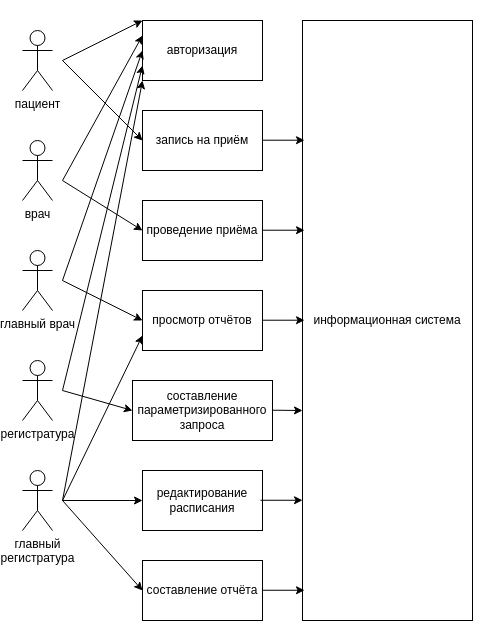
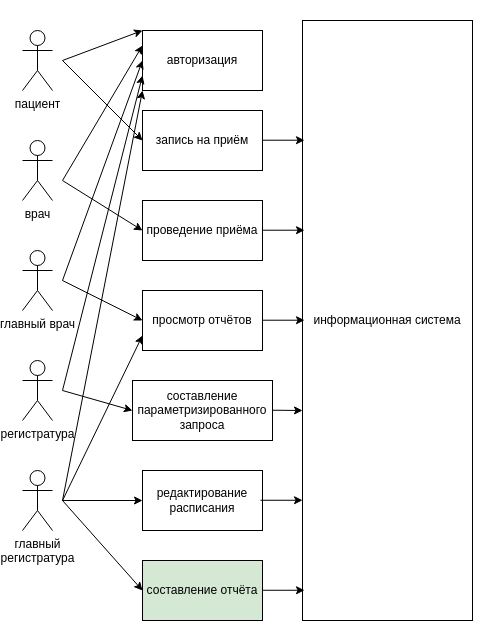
(203, 51) -> (203, 61)
(203, 591) -> (203, 591)
